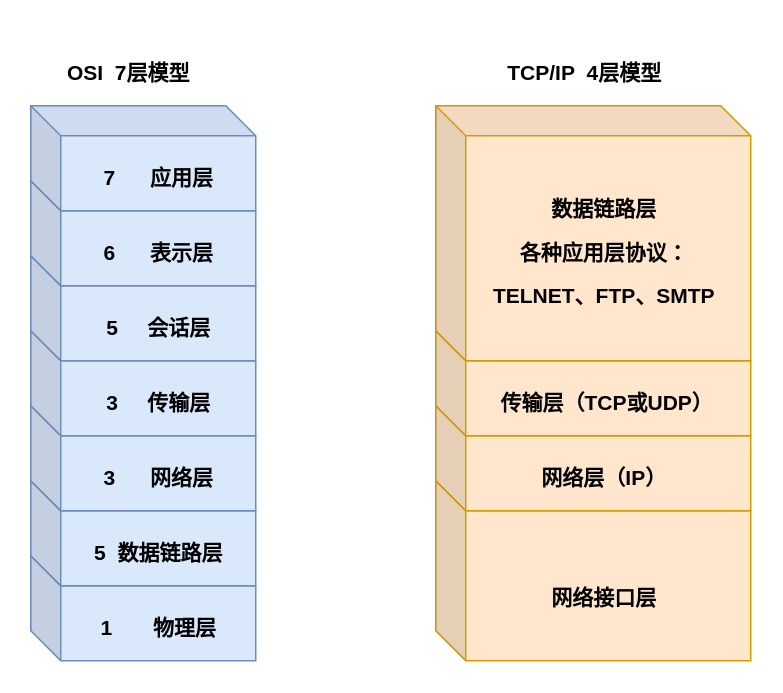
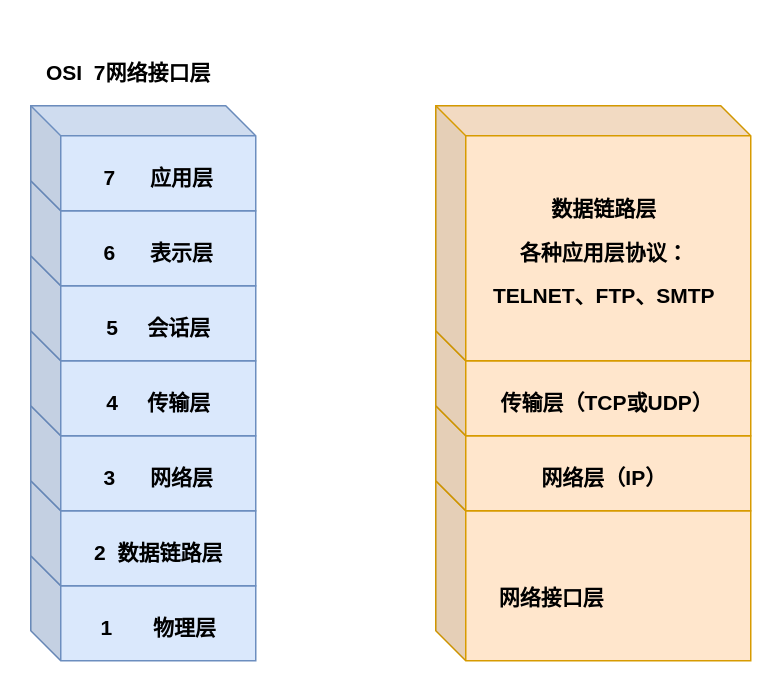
(129, 68) -> (129, 68)
(584, 68) -> none
(159, 398) -> (159, 398)
(159, 548) -> (159, 548)
(604, 593) -> (551, 593)
